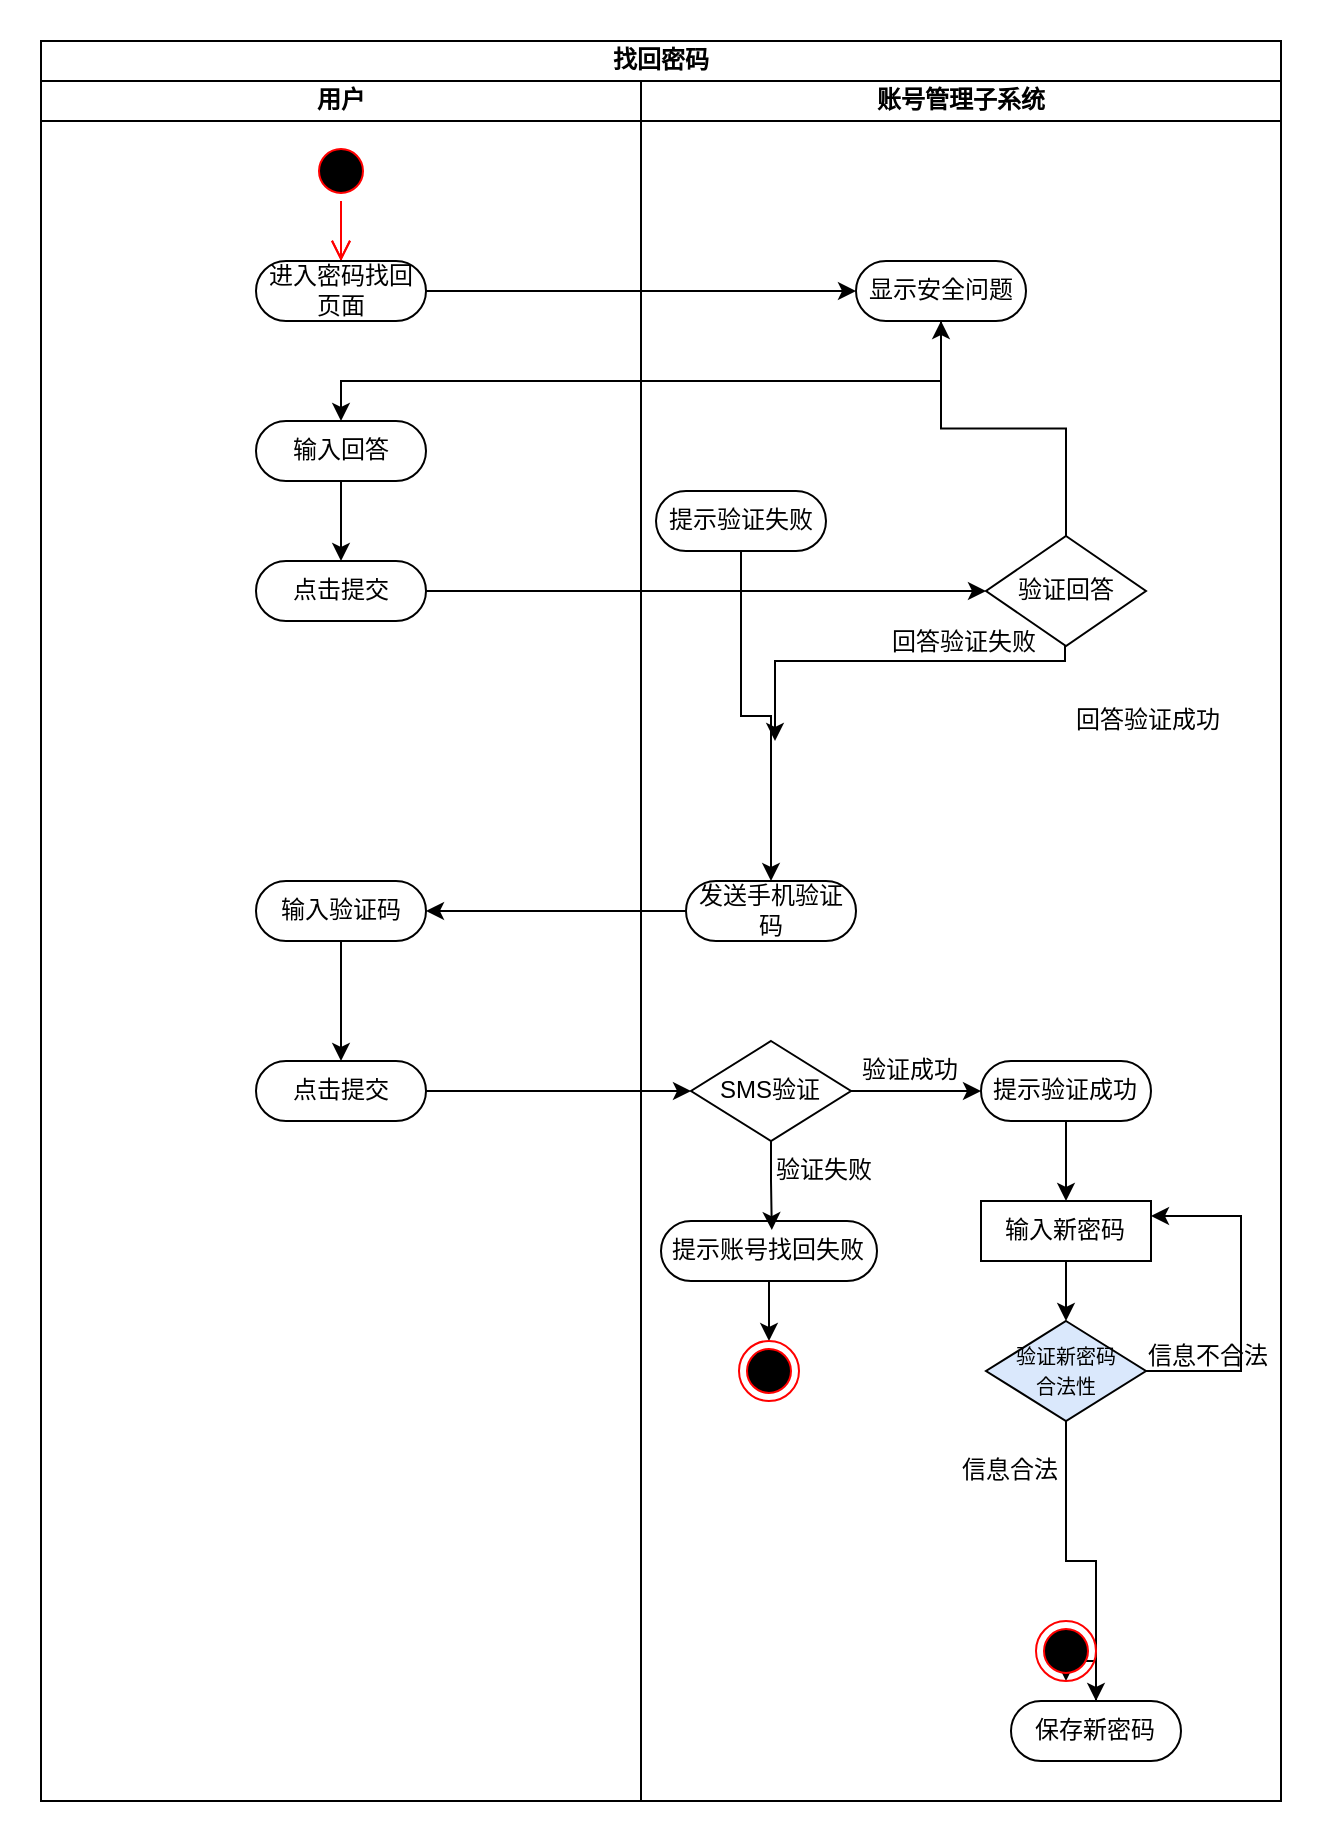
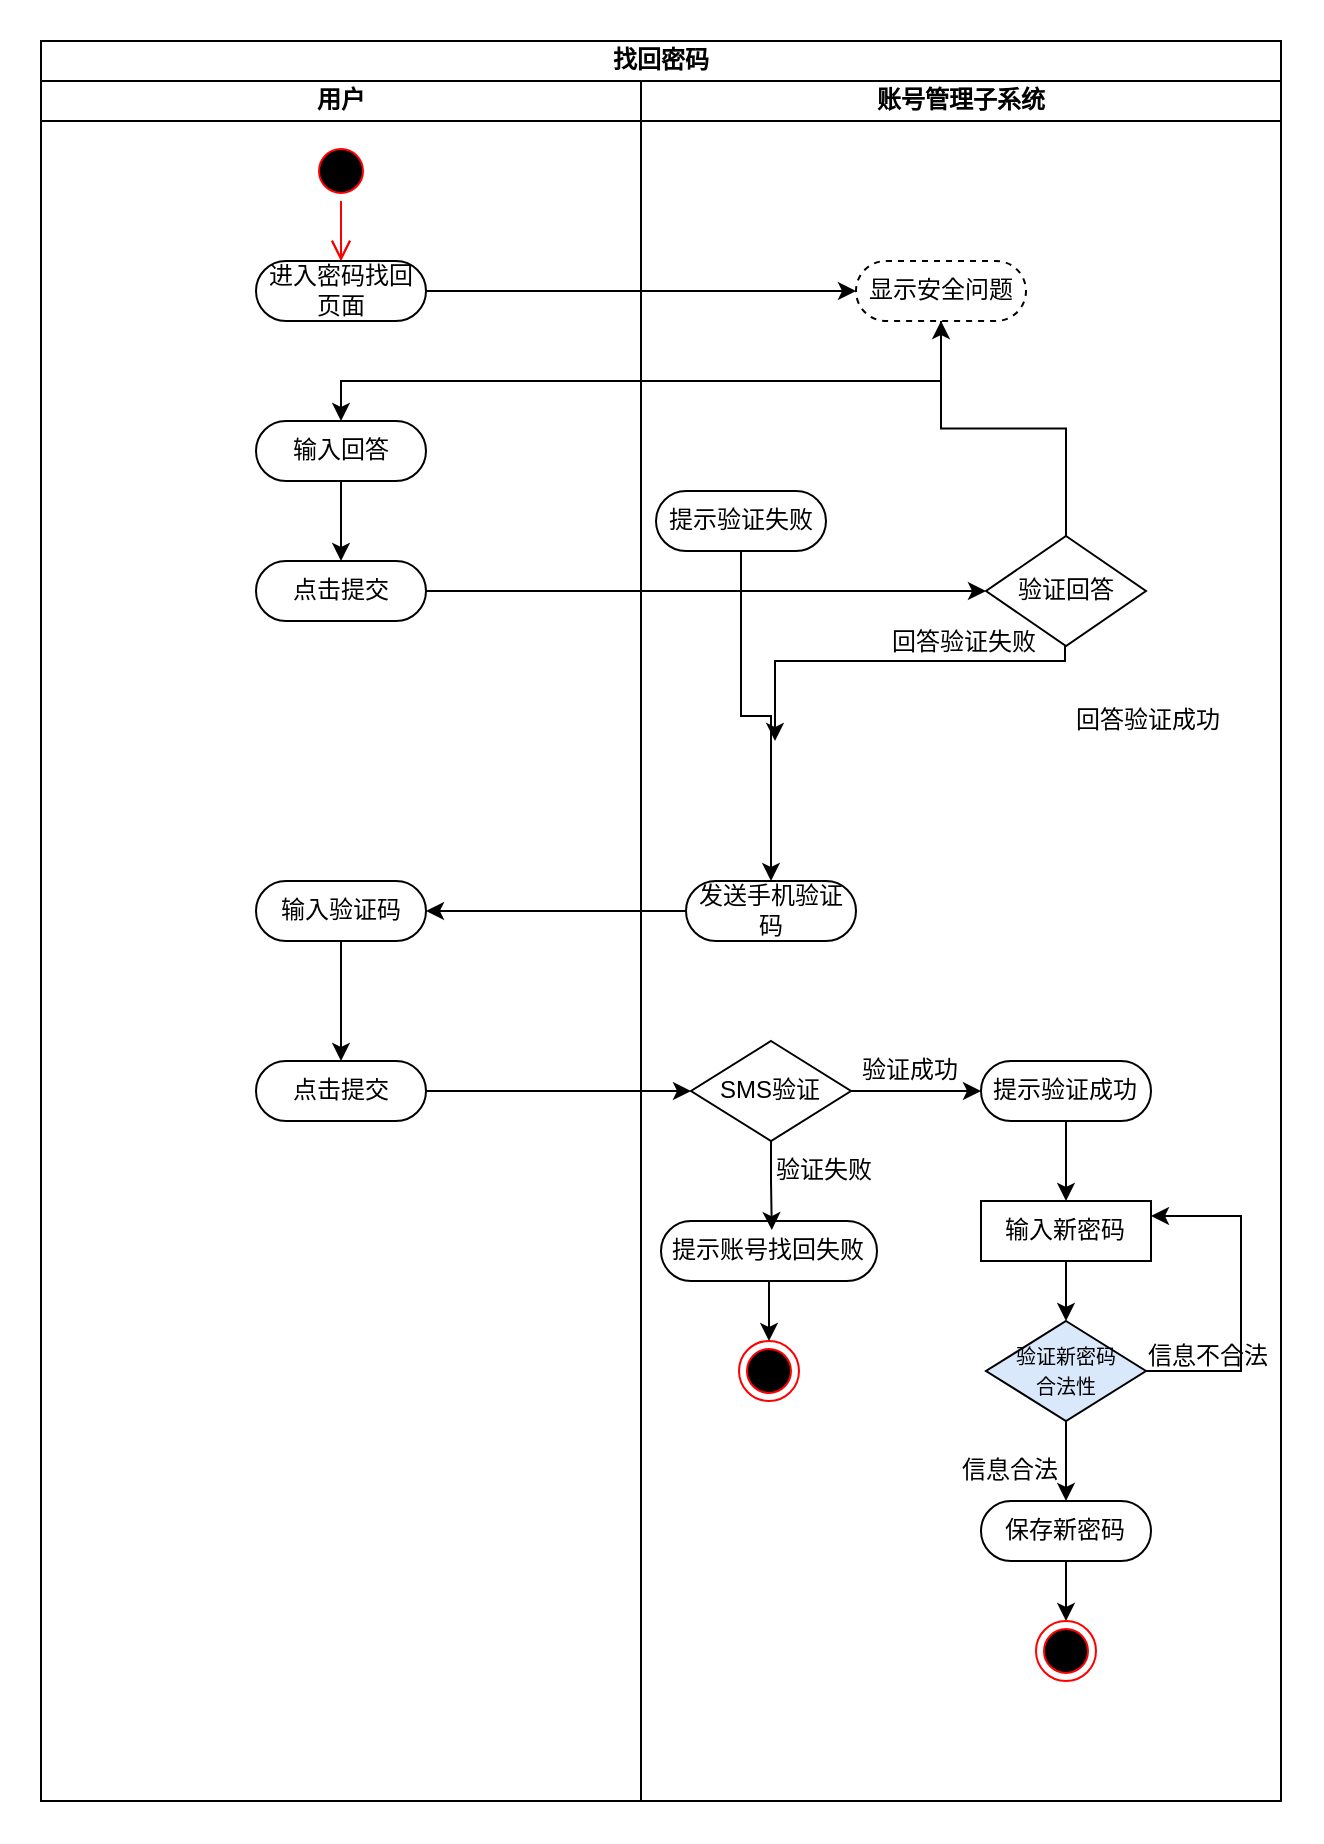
(941, 291) -> (941, 291)
(1096, 1731) -> (1066, 1531)
